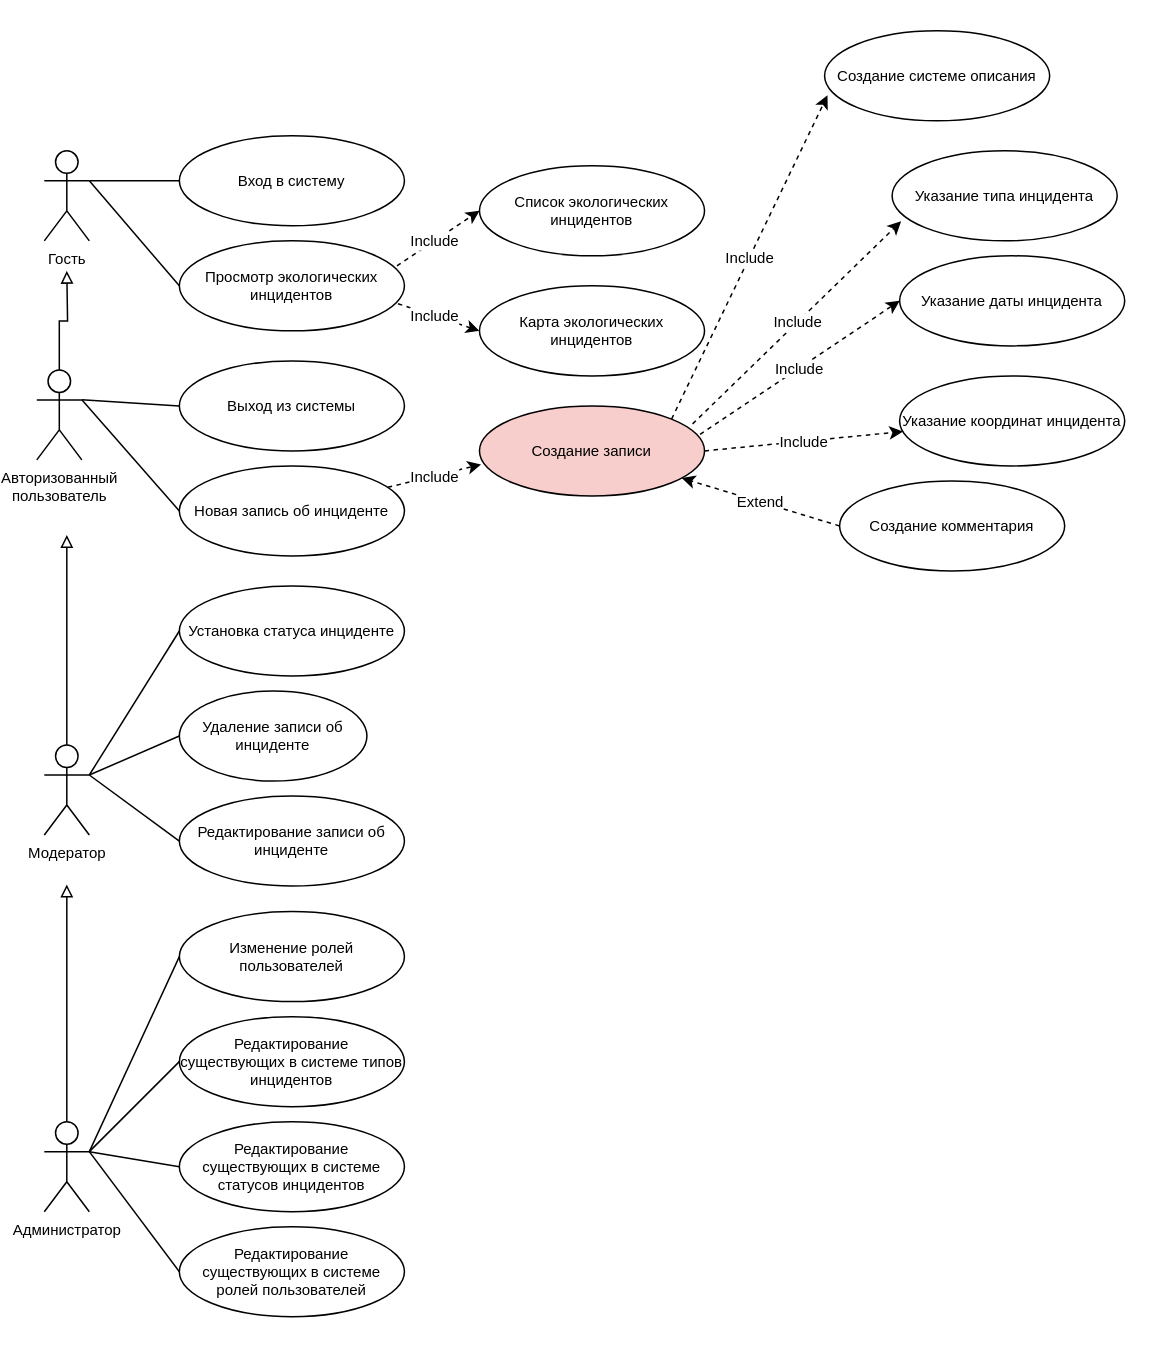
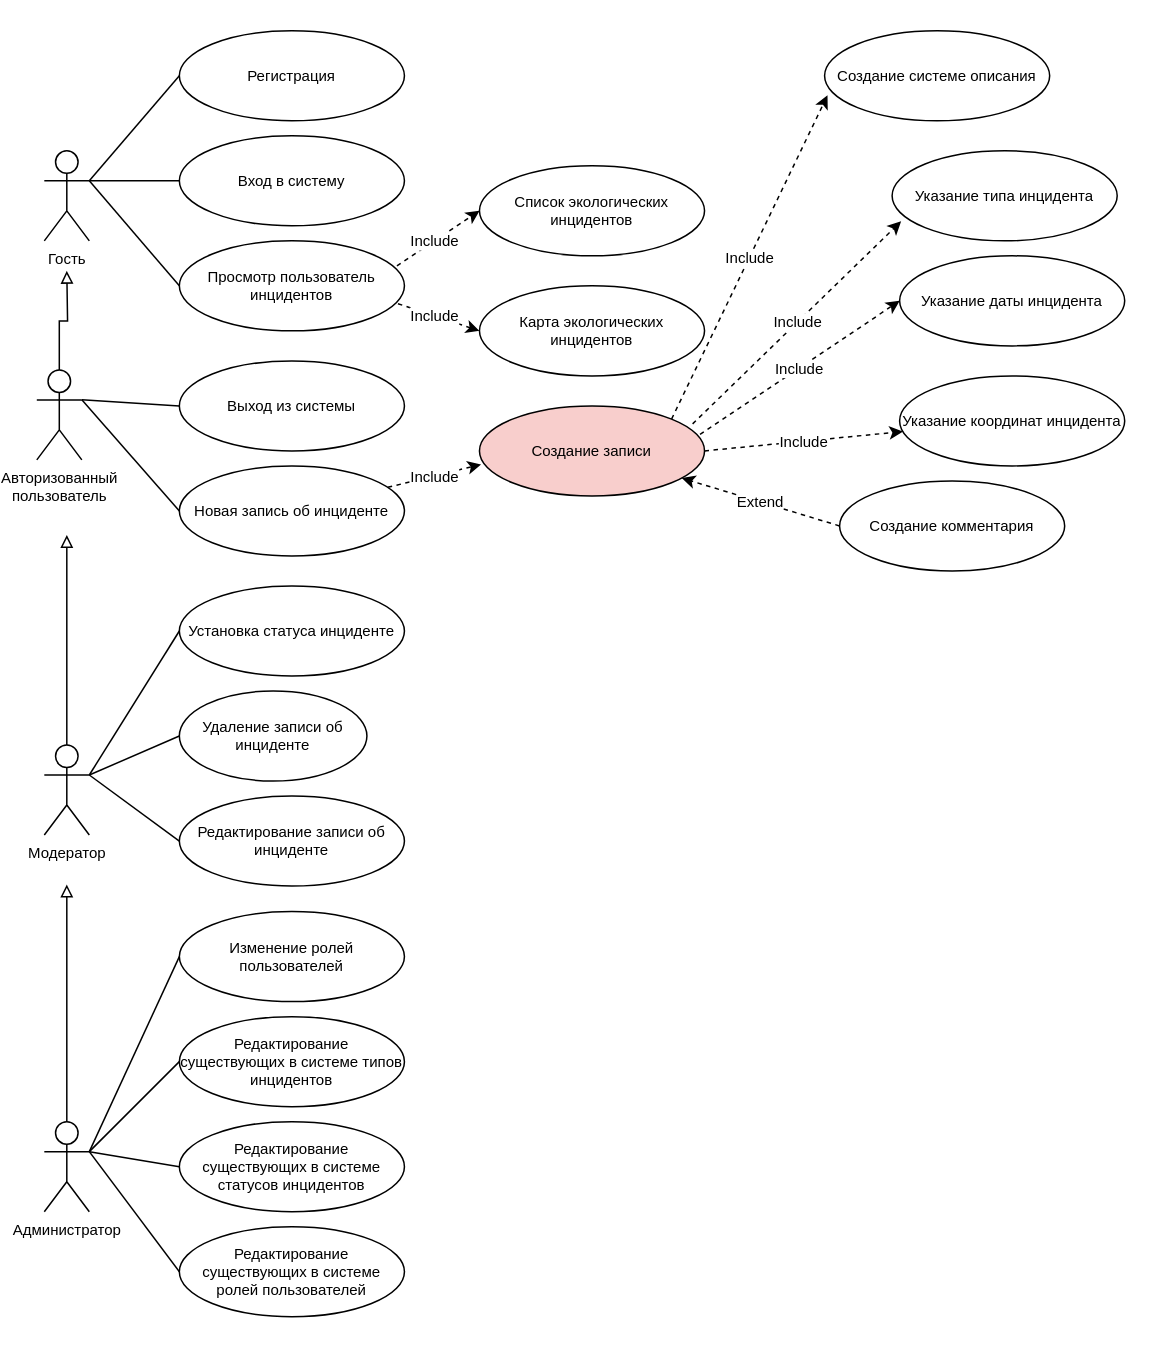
none -> (292, 76)
none -> (135, 127)
(292, 286) -> (292, 286)
